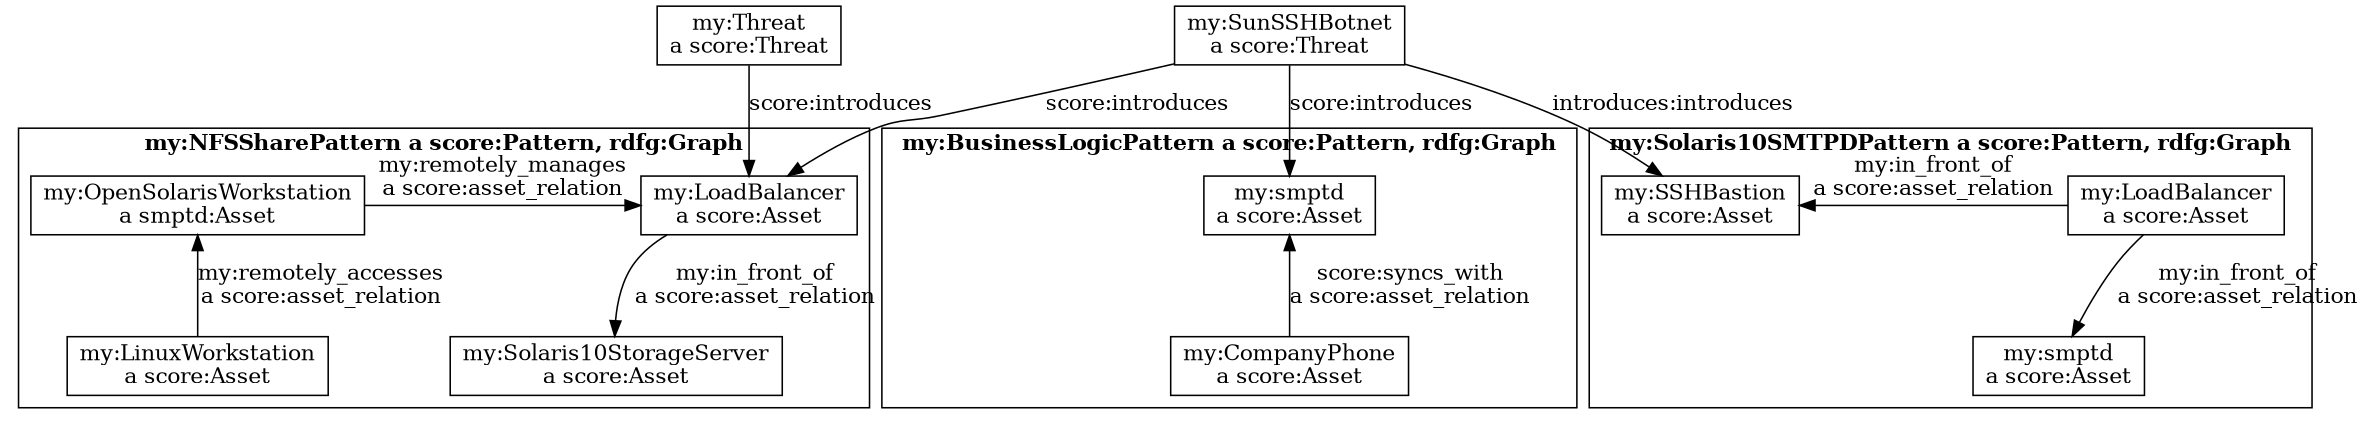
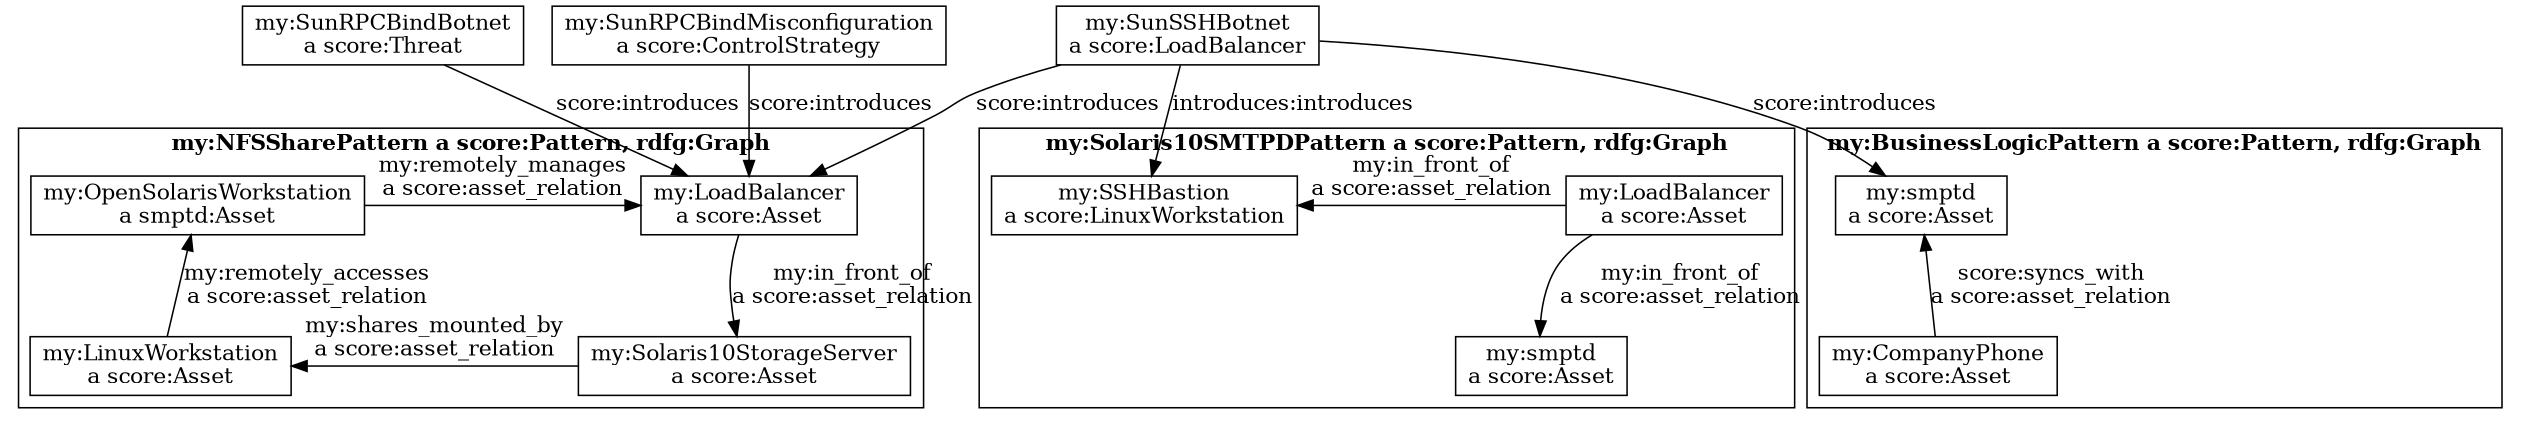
none -> (749, 36)
(749, 36) -> (383, 36)
(1290, 36) -> (1188, 36)
(1700, 205) -> (1144, 205)
none -> (443, 366)
